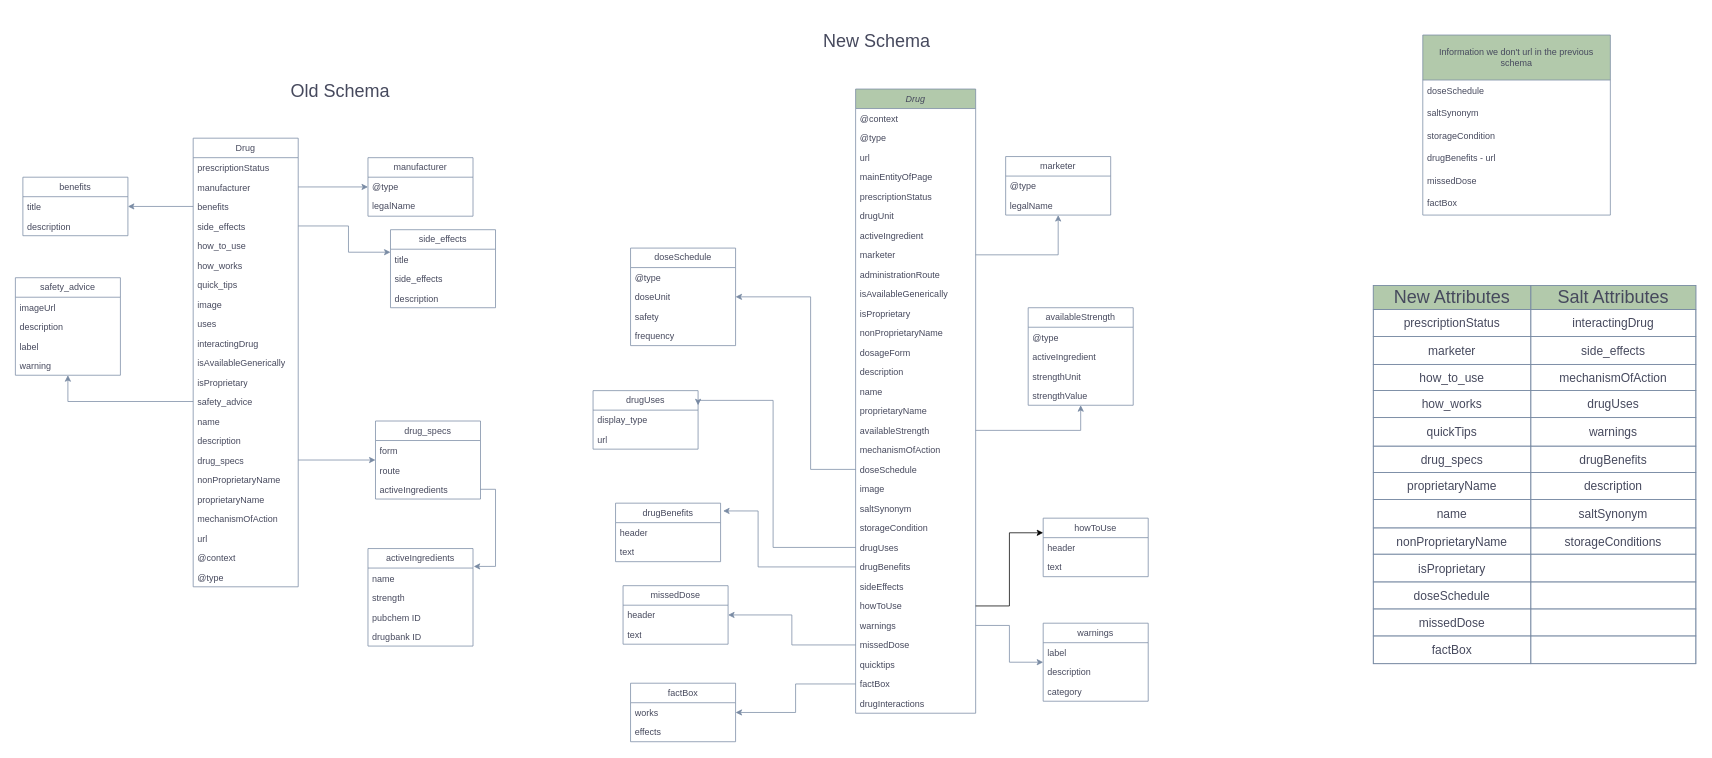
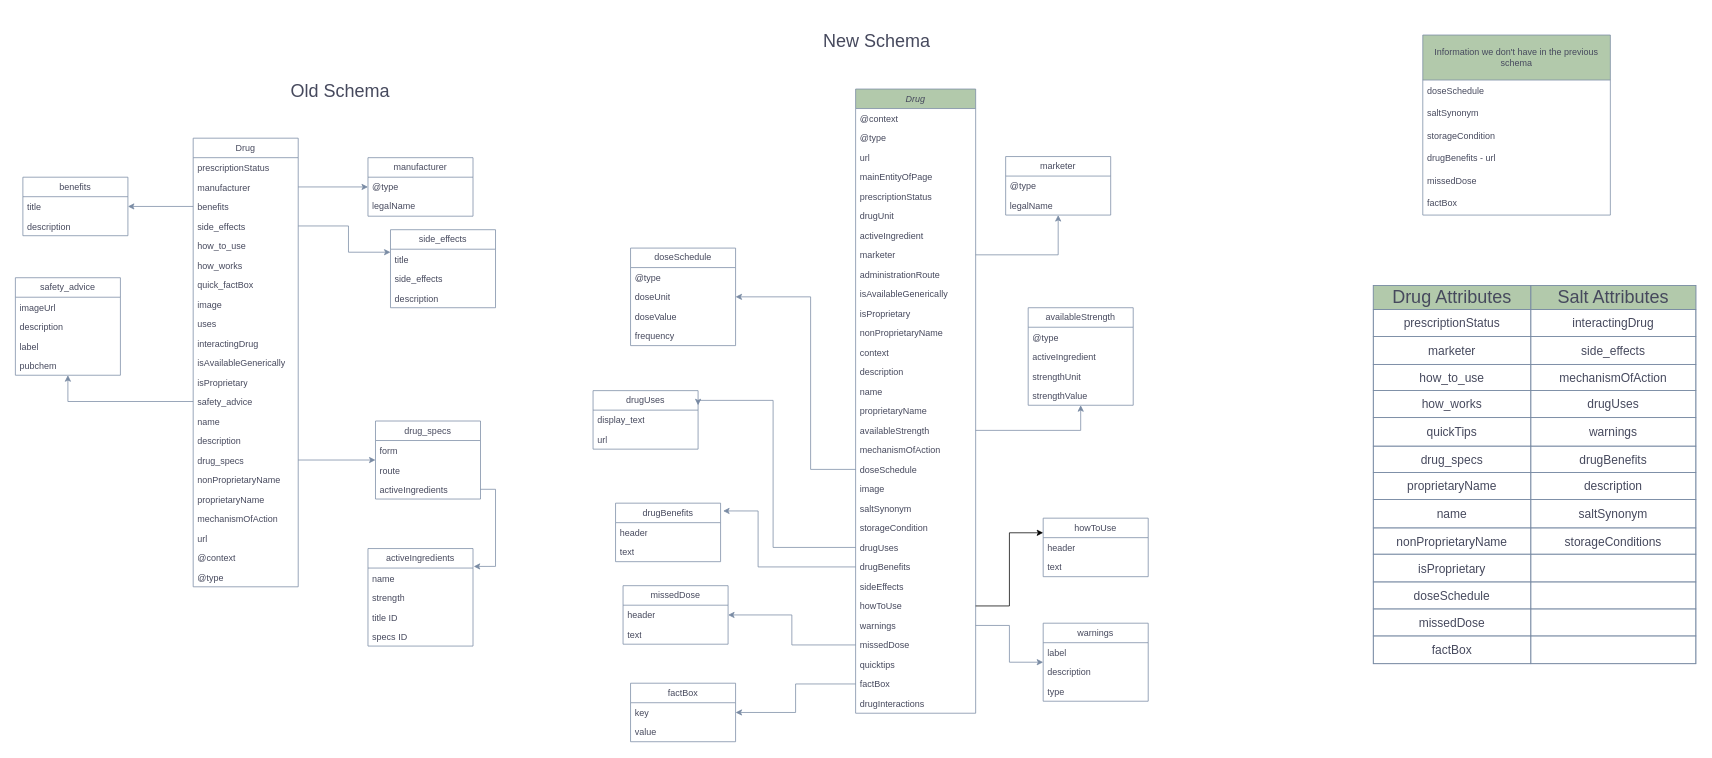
(1516, 57) -> (1516, 57)
(220, 286) -> (229, 286)
(1452, 297) -> (1452, 297)
(650, 317) -> (656, 317)
(885, 353) -> (877, 353)
(36, 367) -> (38, 367)
(625, 421) -> (625, 421)
(396, 618) -> (389, 618)
(399, 637) -> (391, 637)
(1068, 692) -> (1057, 692)
(647, 713) -> (642, 713)
(653, 733) -> (646, 733)
